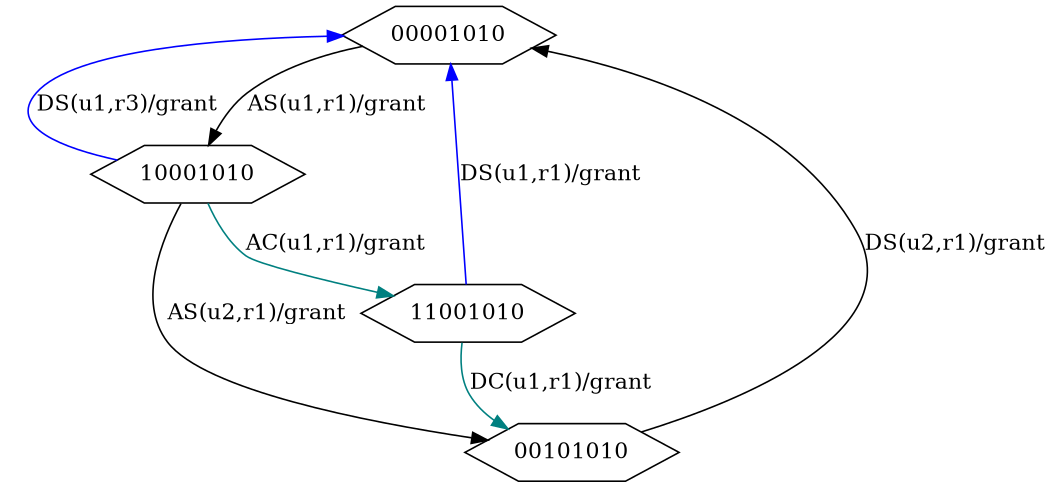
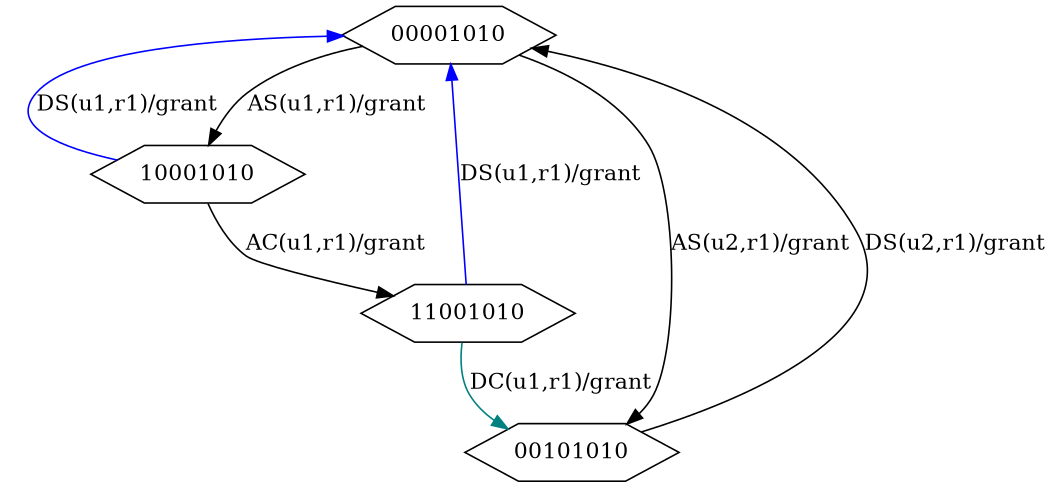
(128, 105) -> (128, 105)
(279, 268) -> (279, 268)
(243, 386) -> (666, 201)
